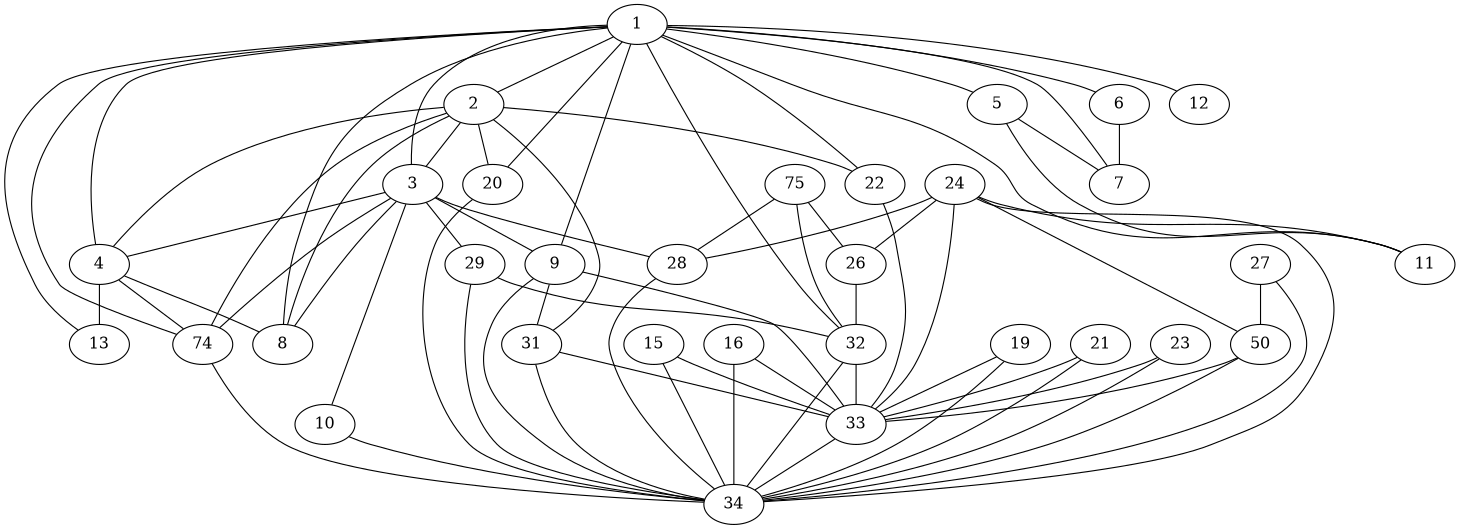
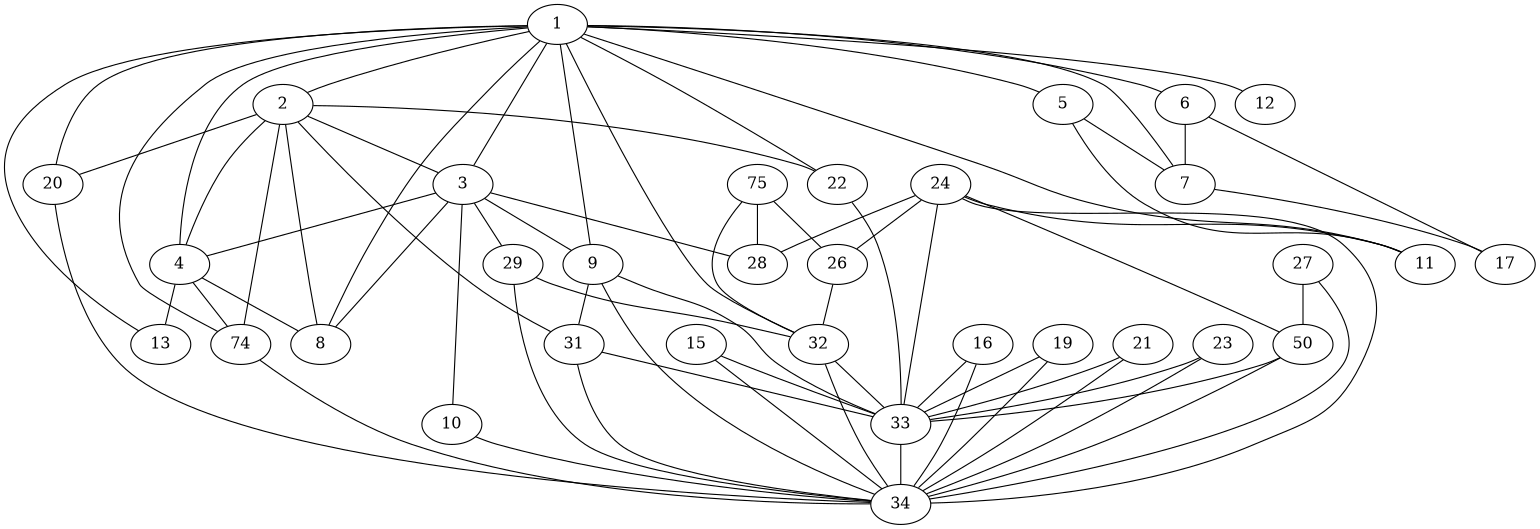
(301, 258) -> none
none -> (1505, 264)
(626, 390) -> none
